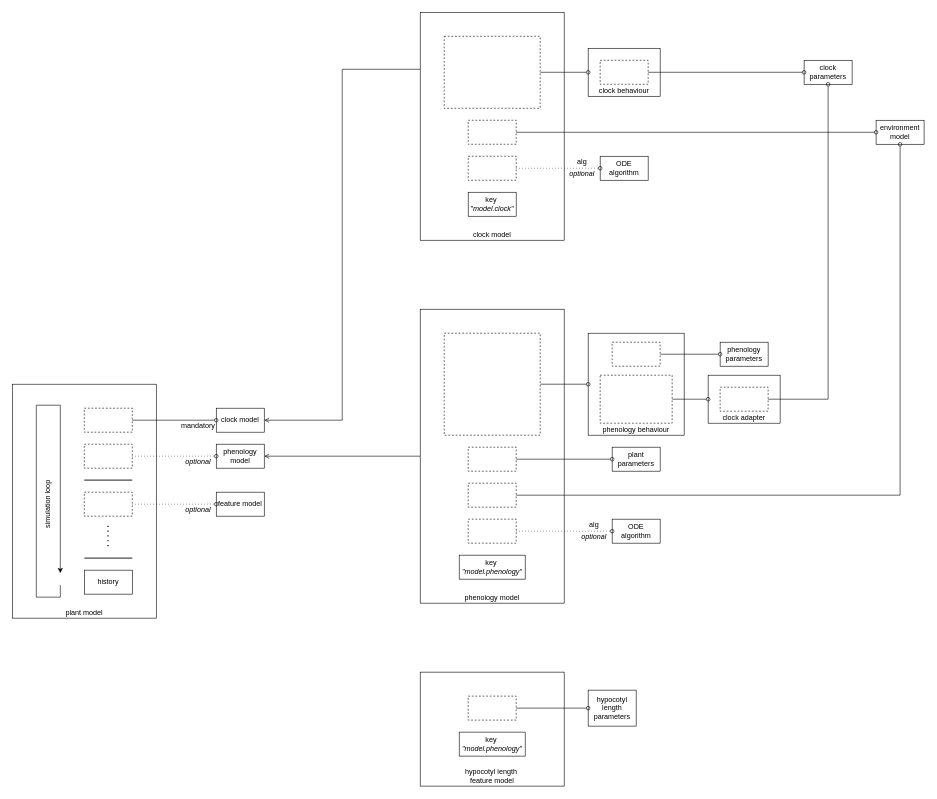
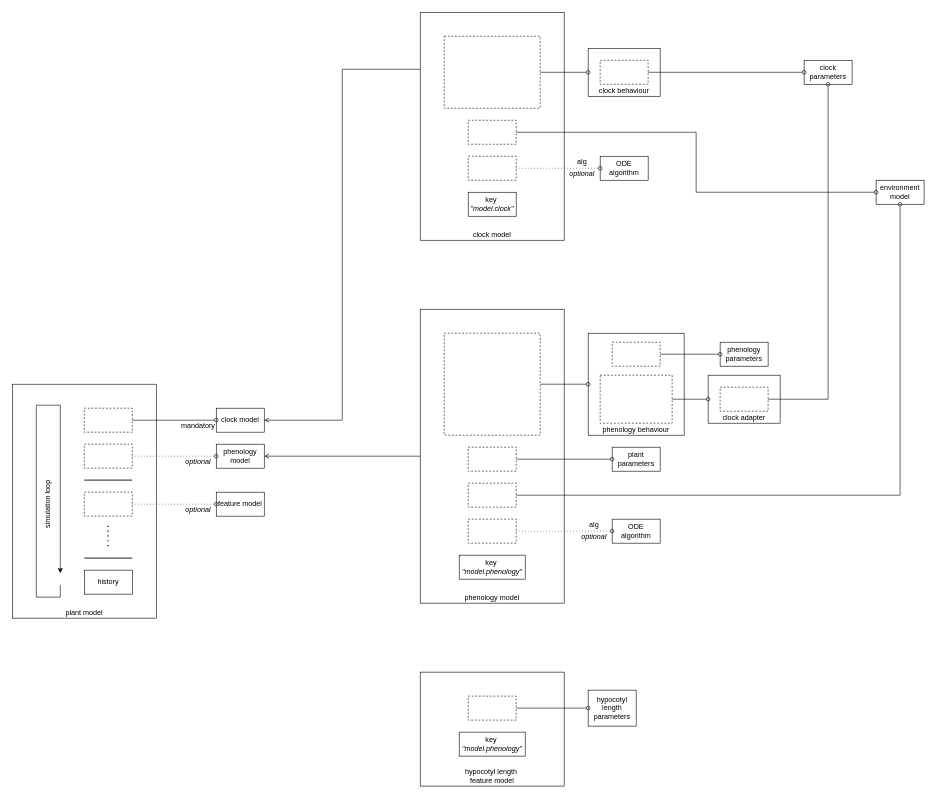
(900, 132) -> (900, 192)
